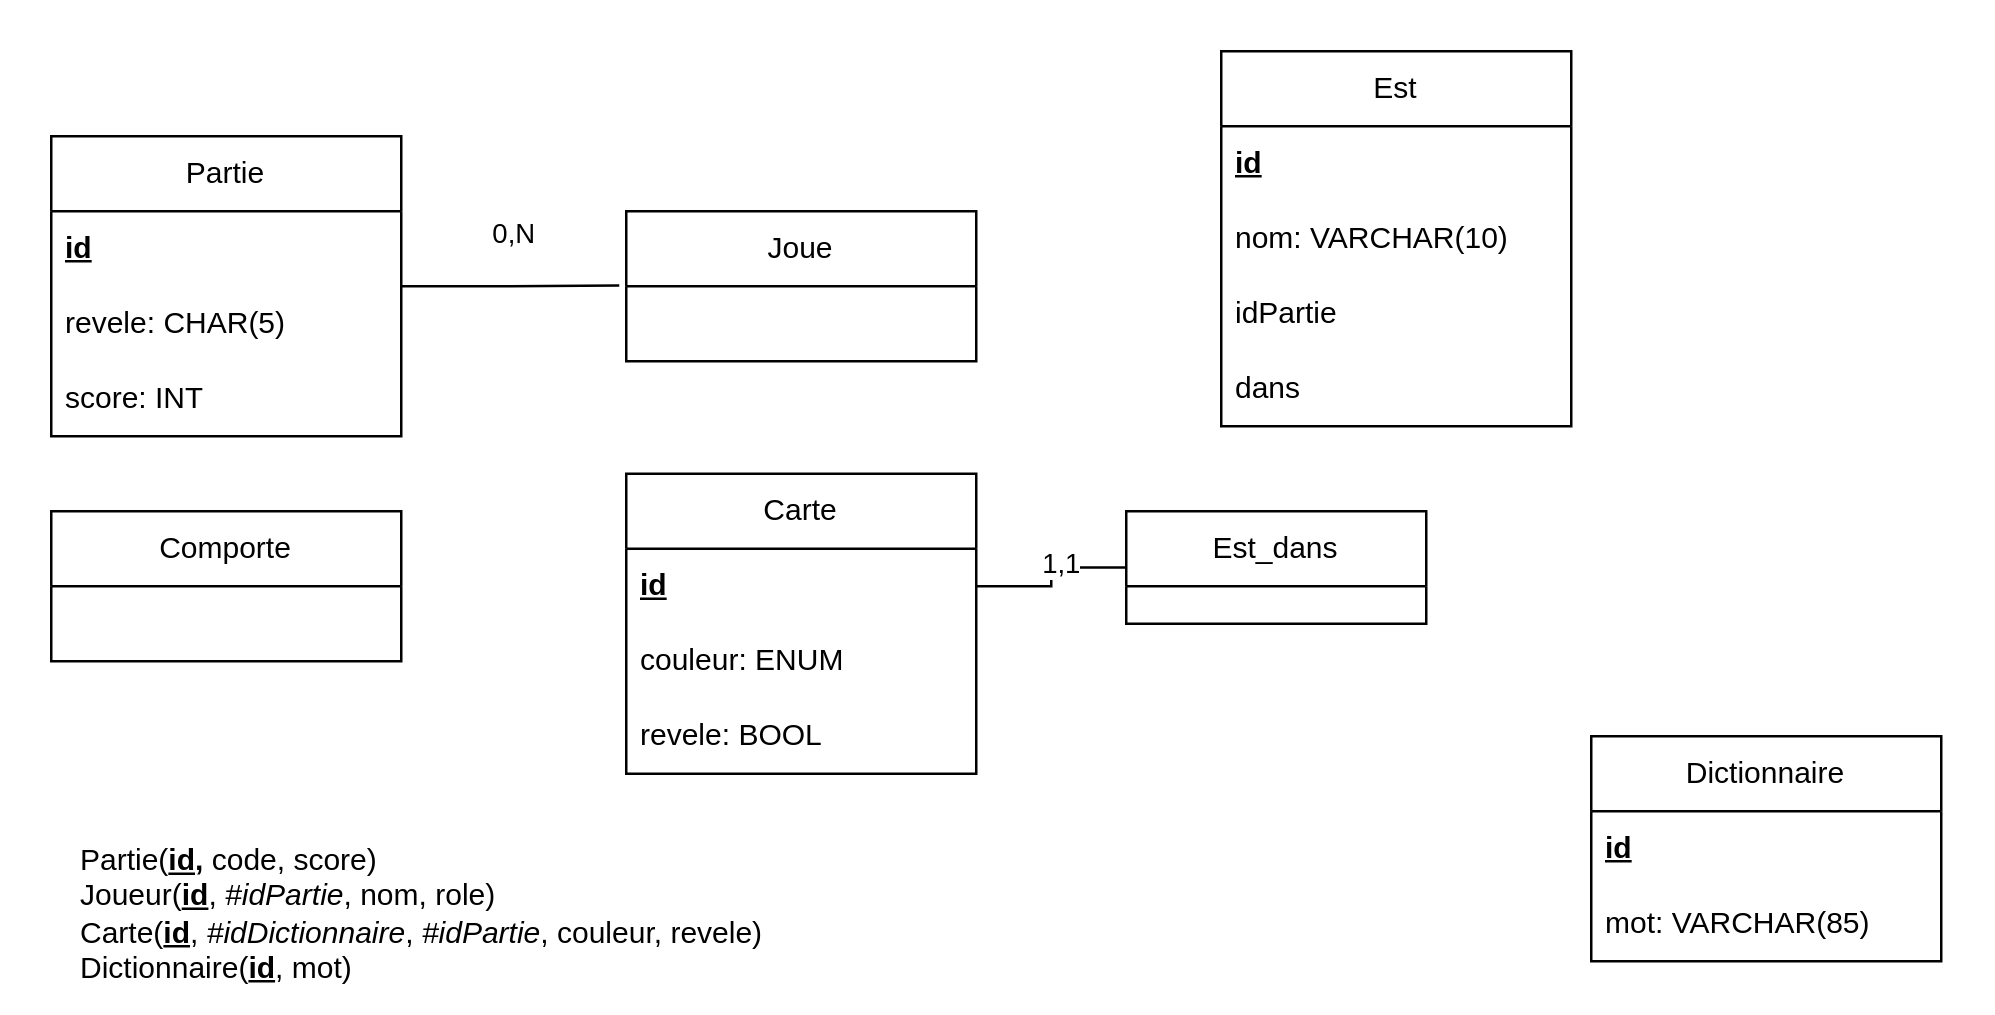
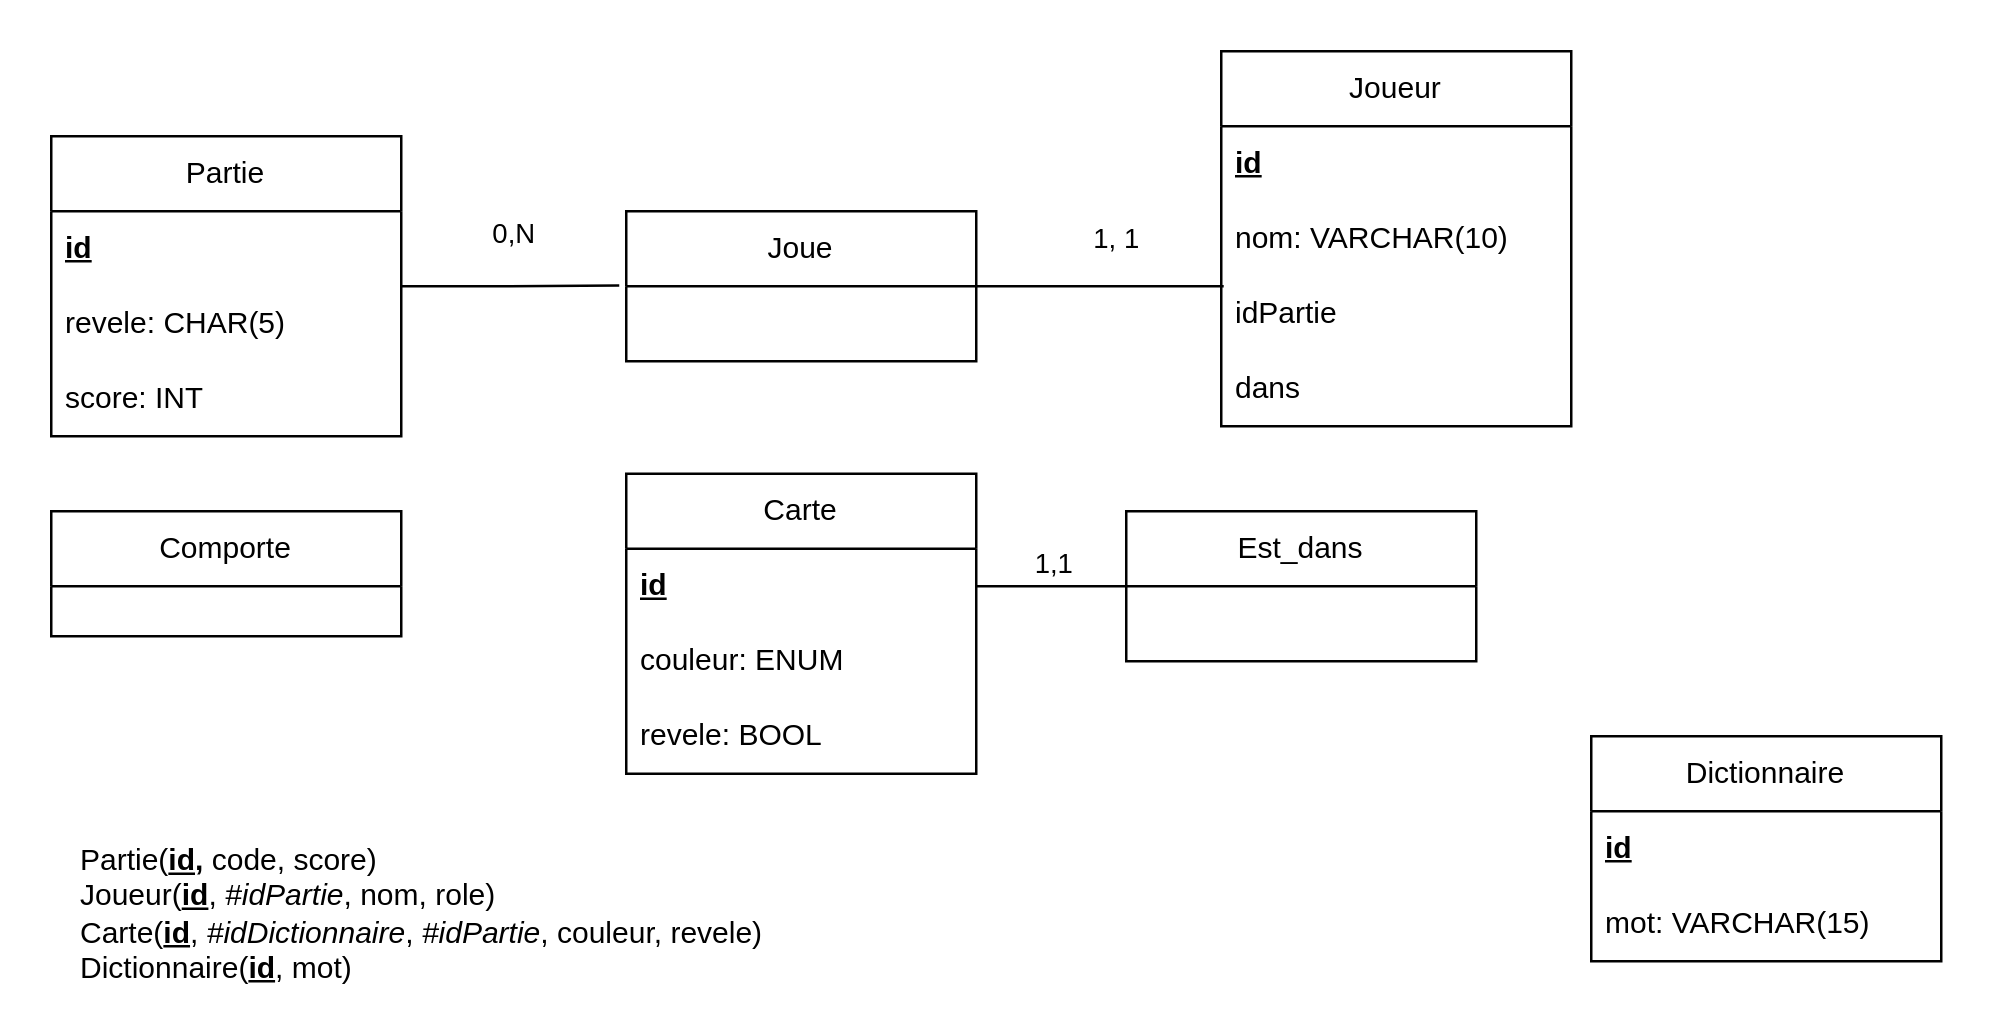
(1396, 89) -> (1396, 89)
none -> (1098, 286)
(1276, 568) -> (1301, 586)
(226, 586) -> (226, 574)
(1733, 924) -> (1733, 924)
